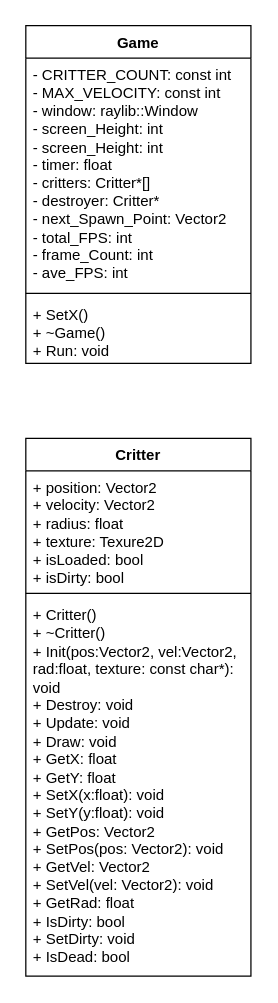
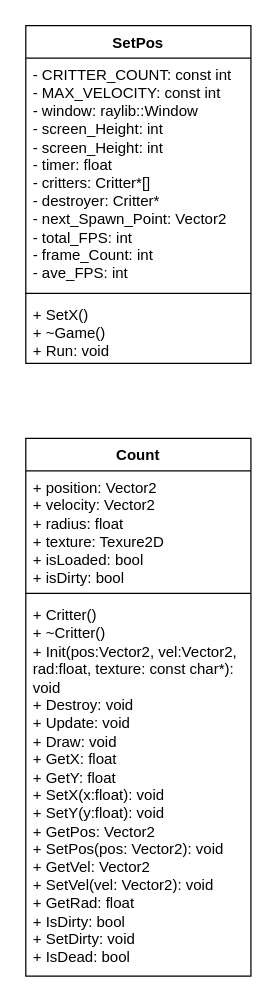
(138, 43) -> (138, 43)
(138, 456) -> (138, 456)
